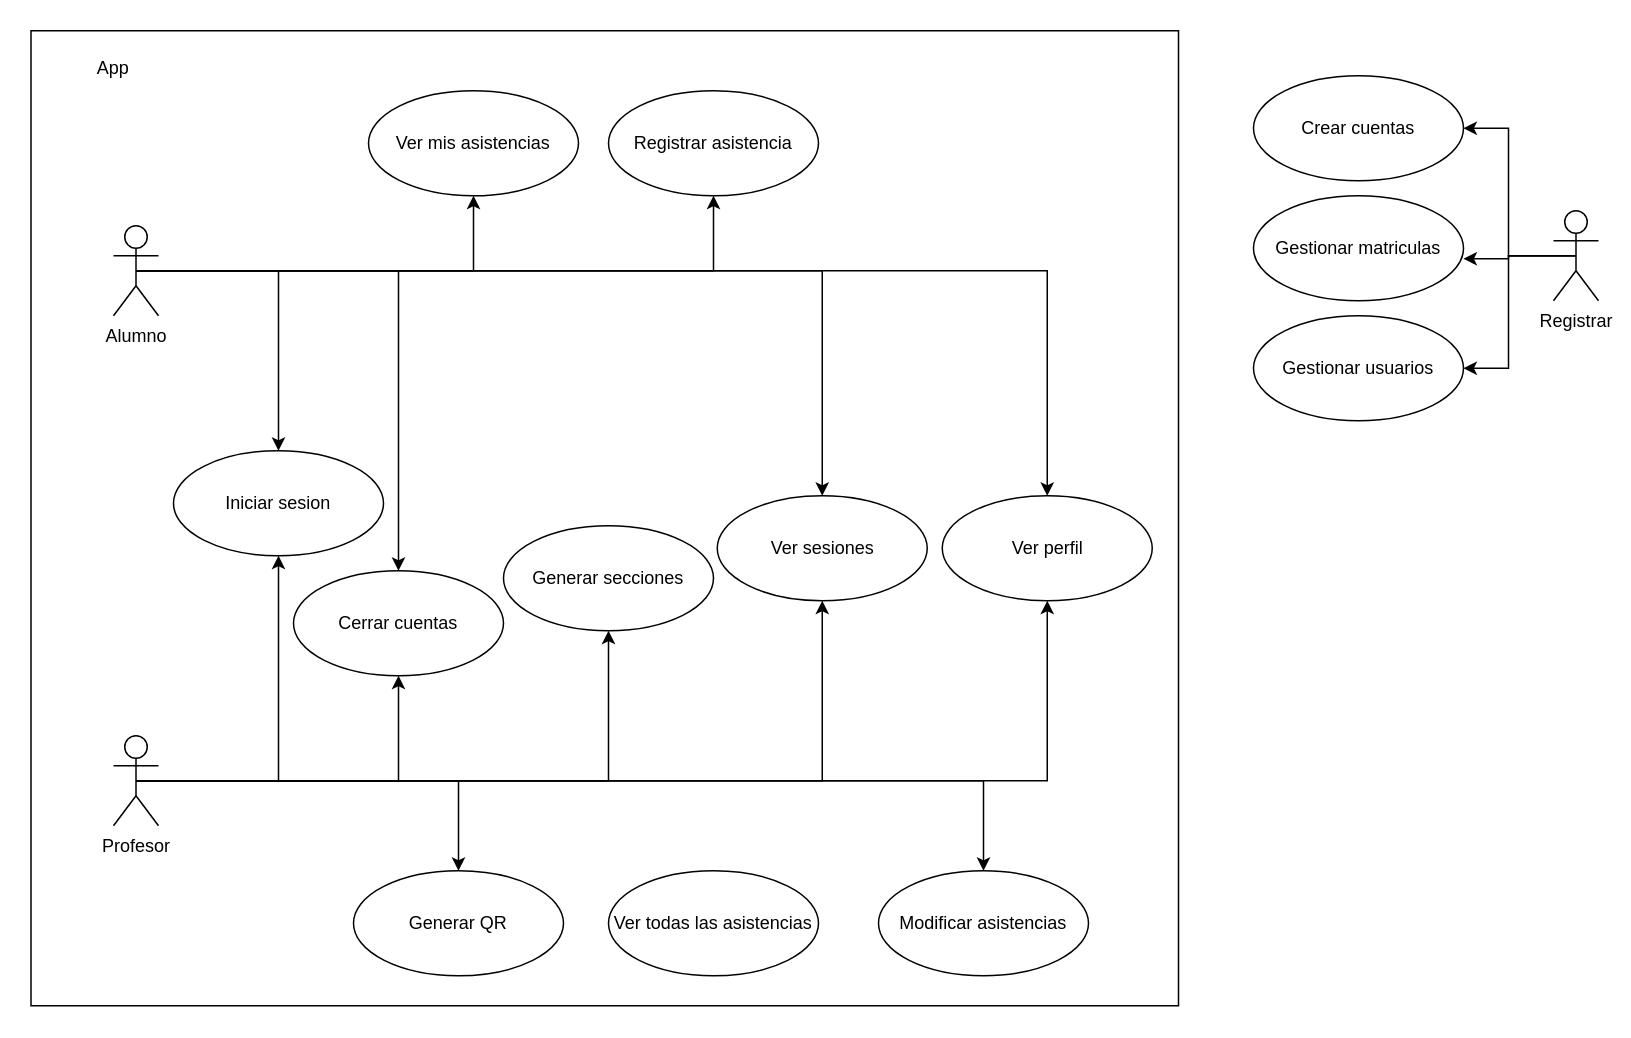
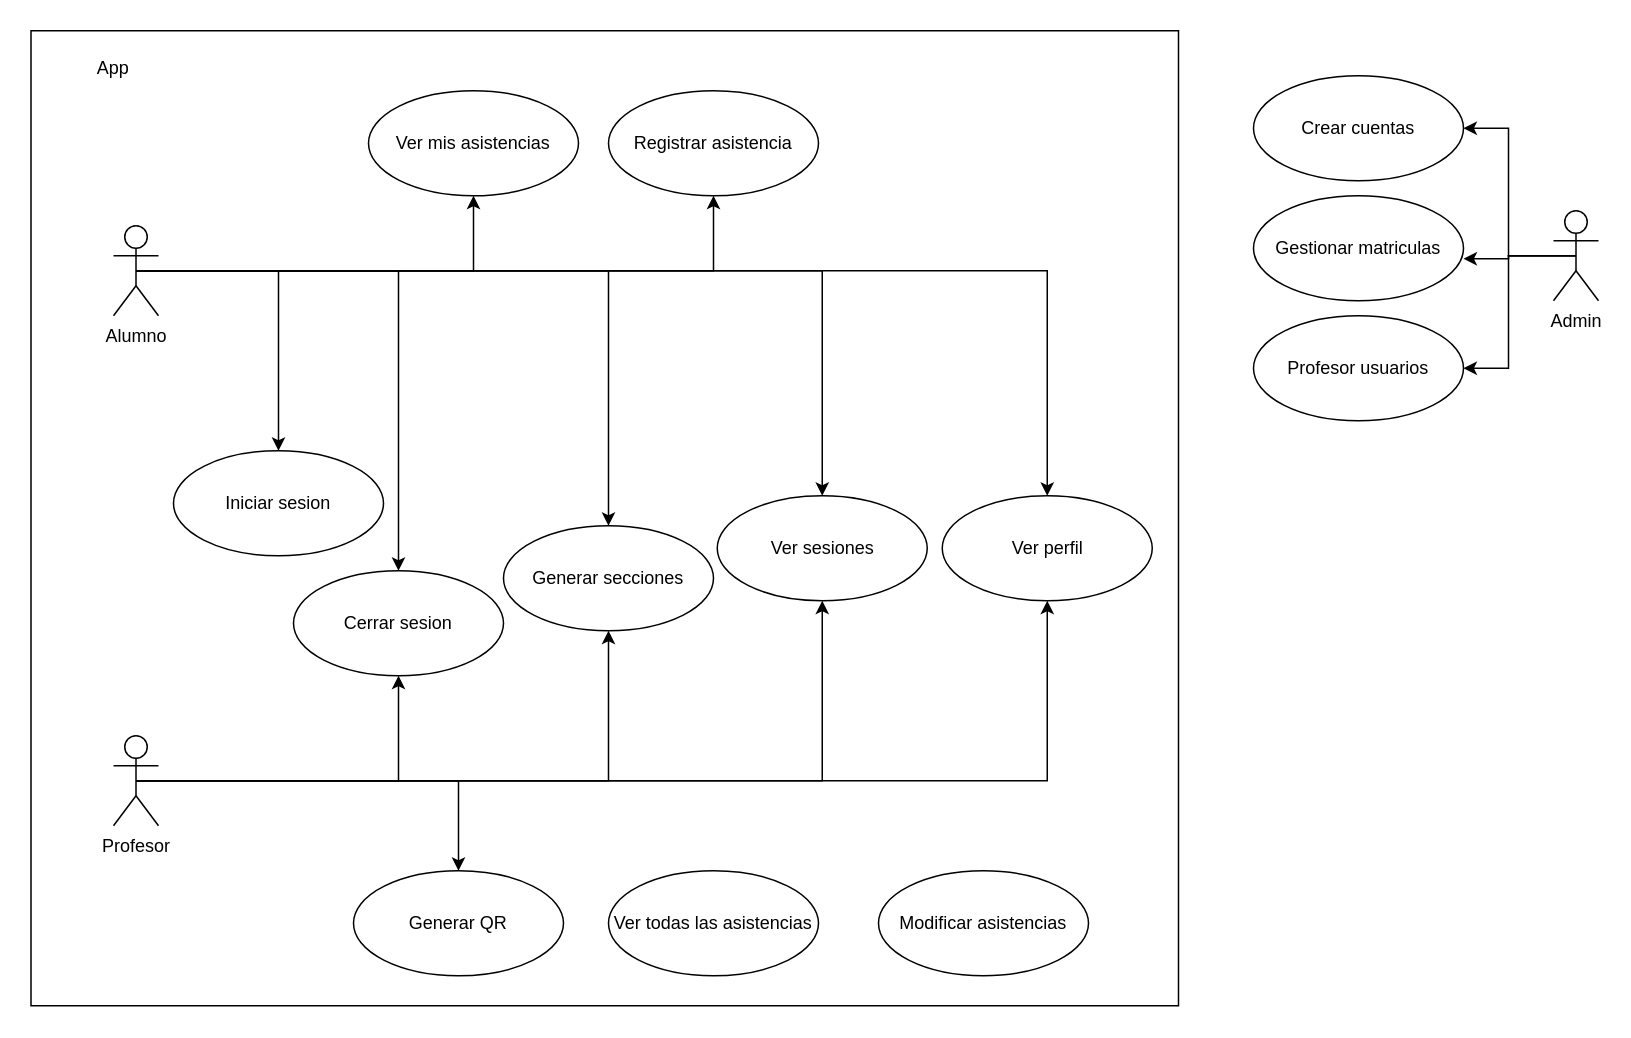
(1577, 322) -> (1577, 322)
(1358, 368) -> (1358, 368)
none -> (608, 394)
(398, 623) -> (398, 623)
(278, 672) -> none
(983, 822) -> none
